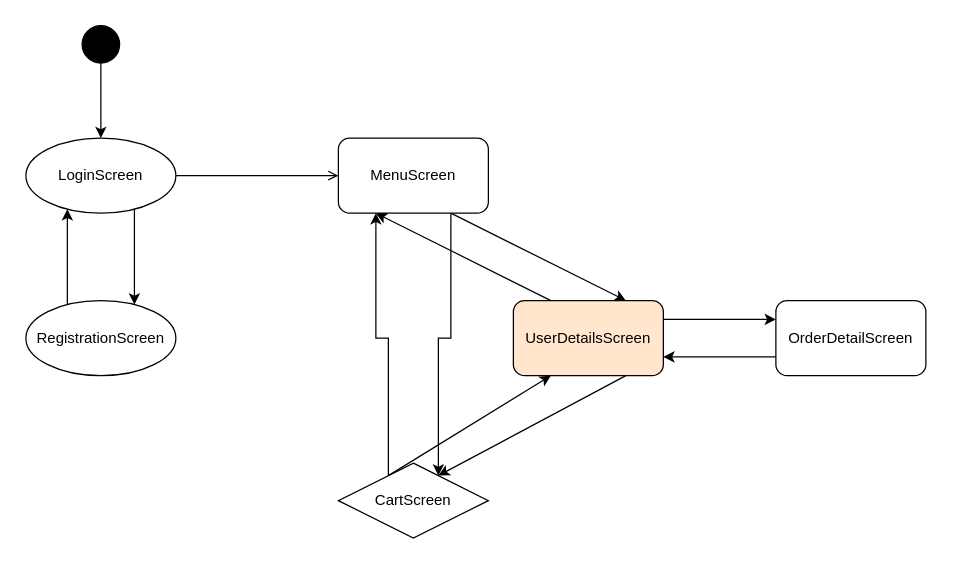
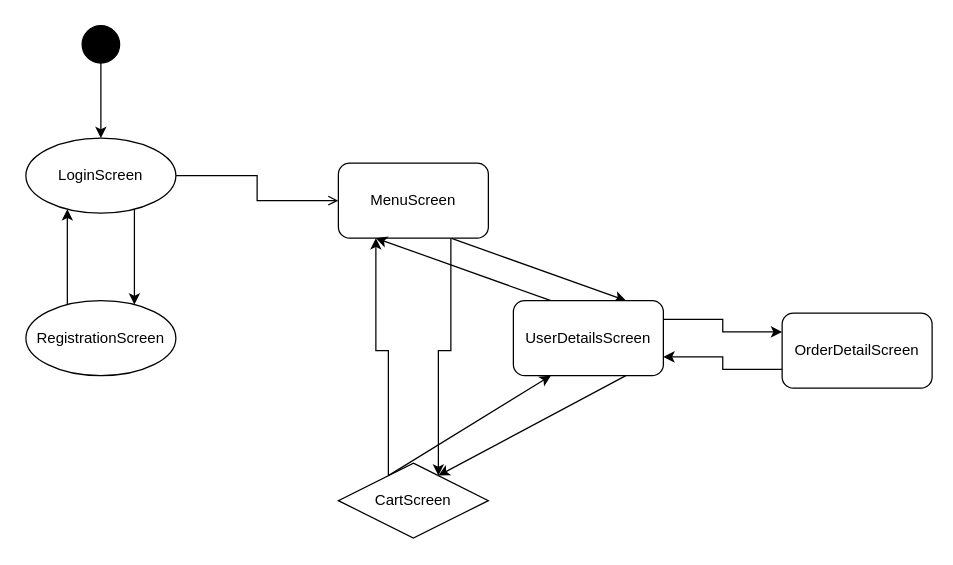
(413, 176) -> (413, 201)
(588, 338) -> (588, 338)
(851, 338) -> (857, 351)
